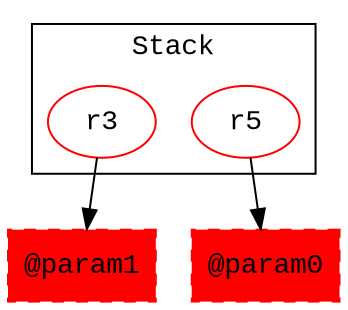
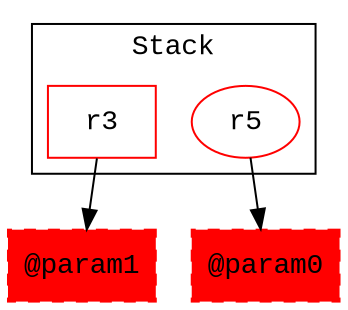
(102, 122) -> (102, 122)
